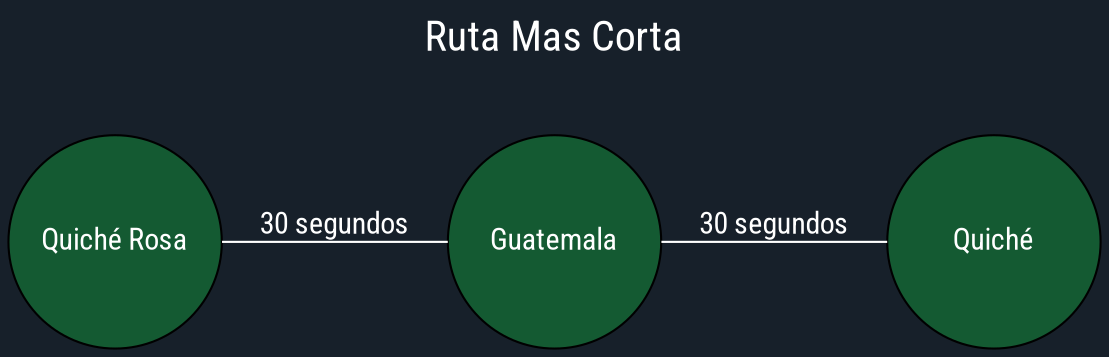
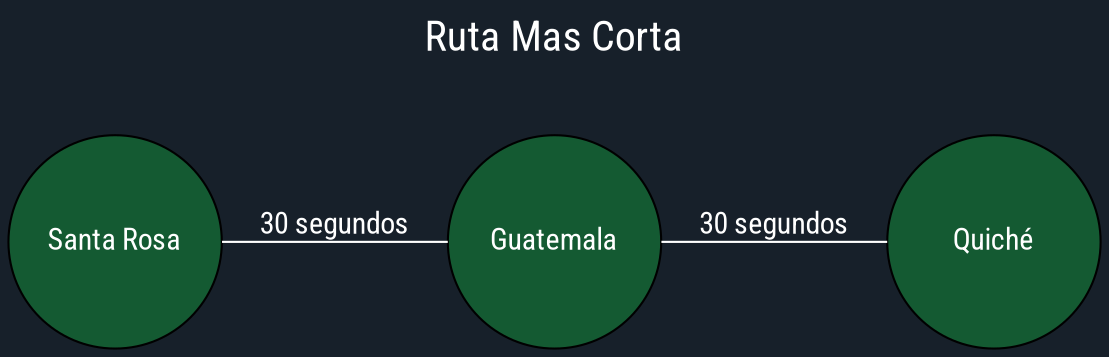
(115, 242) -> (115, 242)
